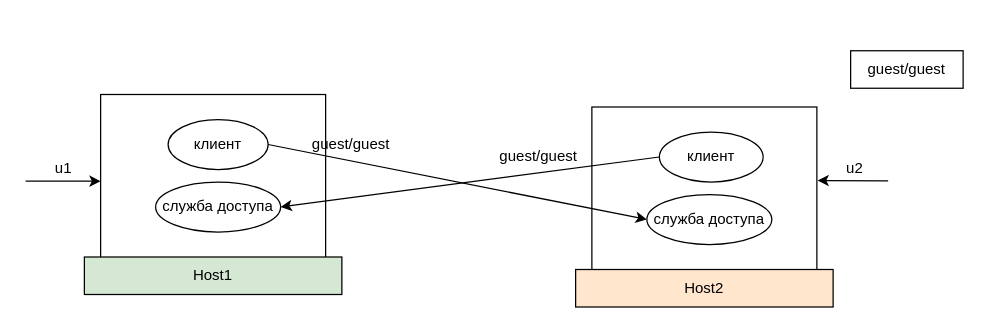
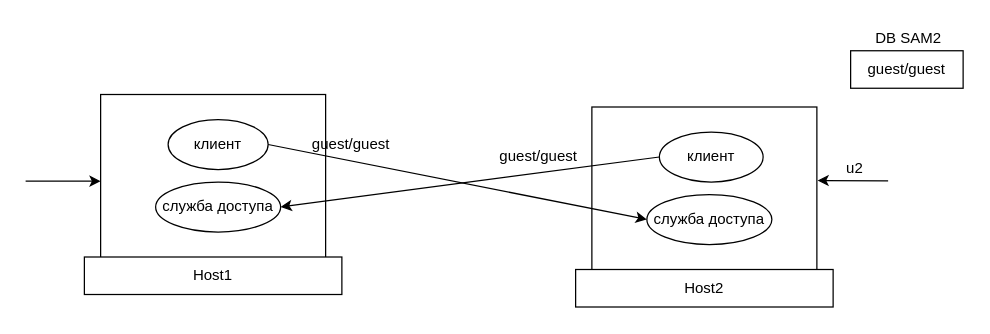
none -> (908, 38)
(63, 169) -> none
(213, 276) -> (213, 276)
(704, 288) -> (704, 288)
